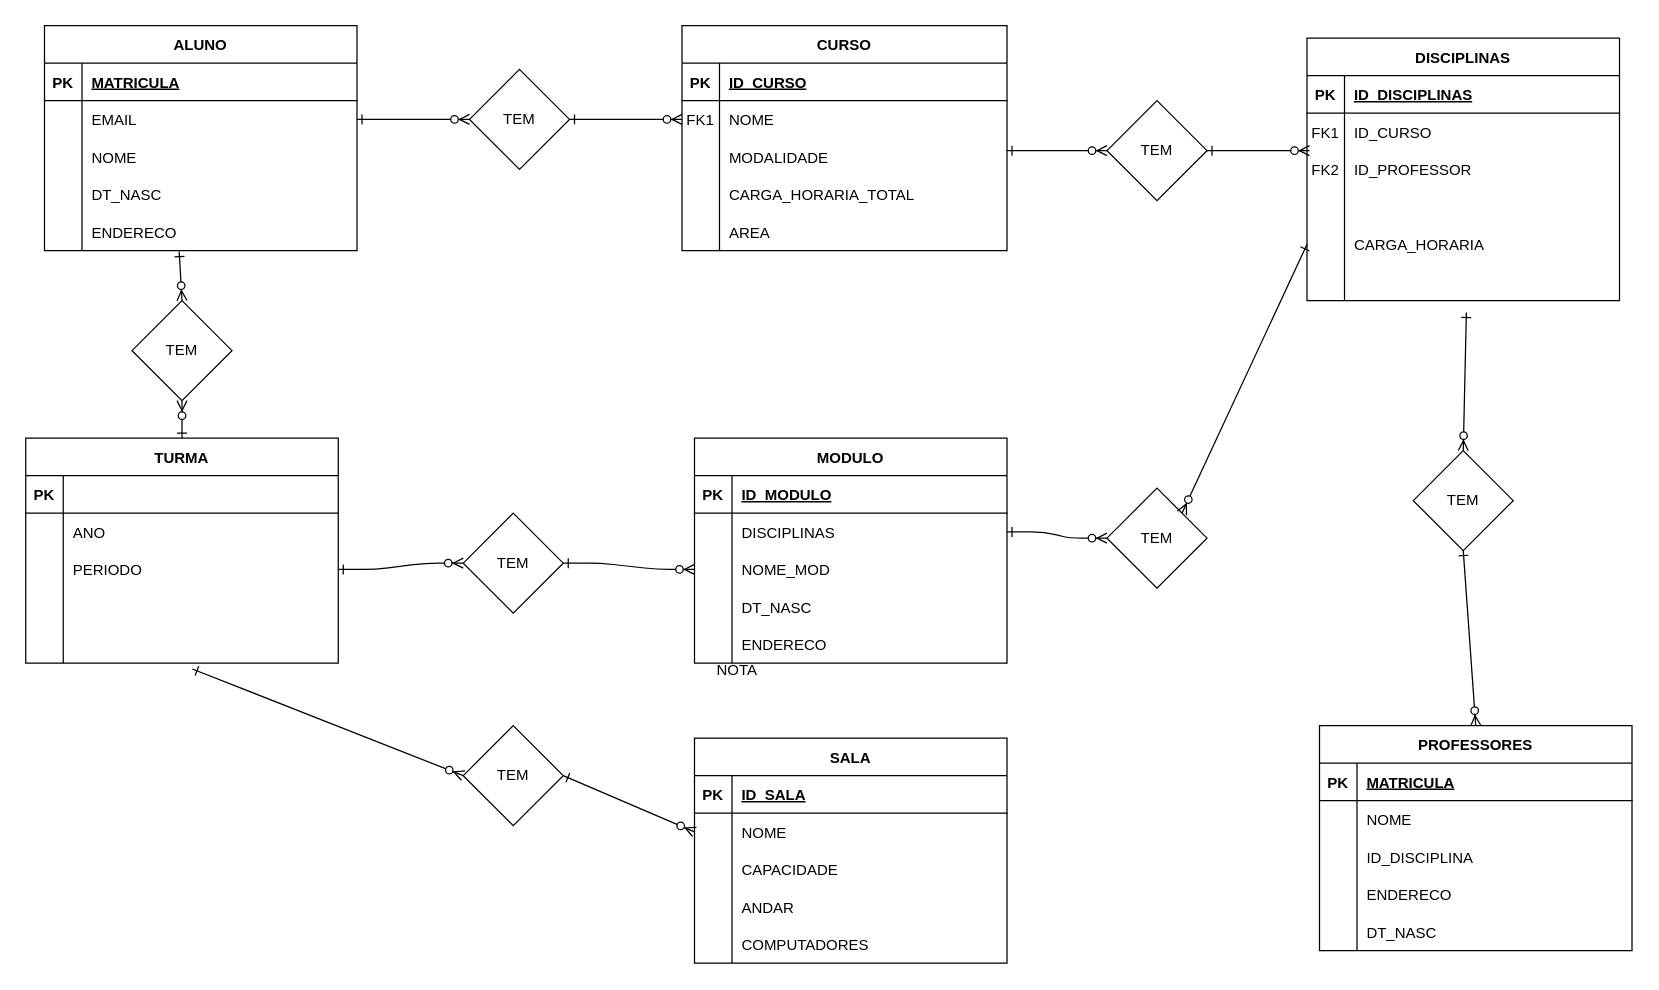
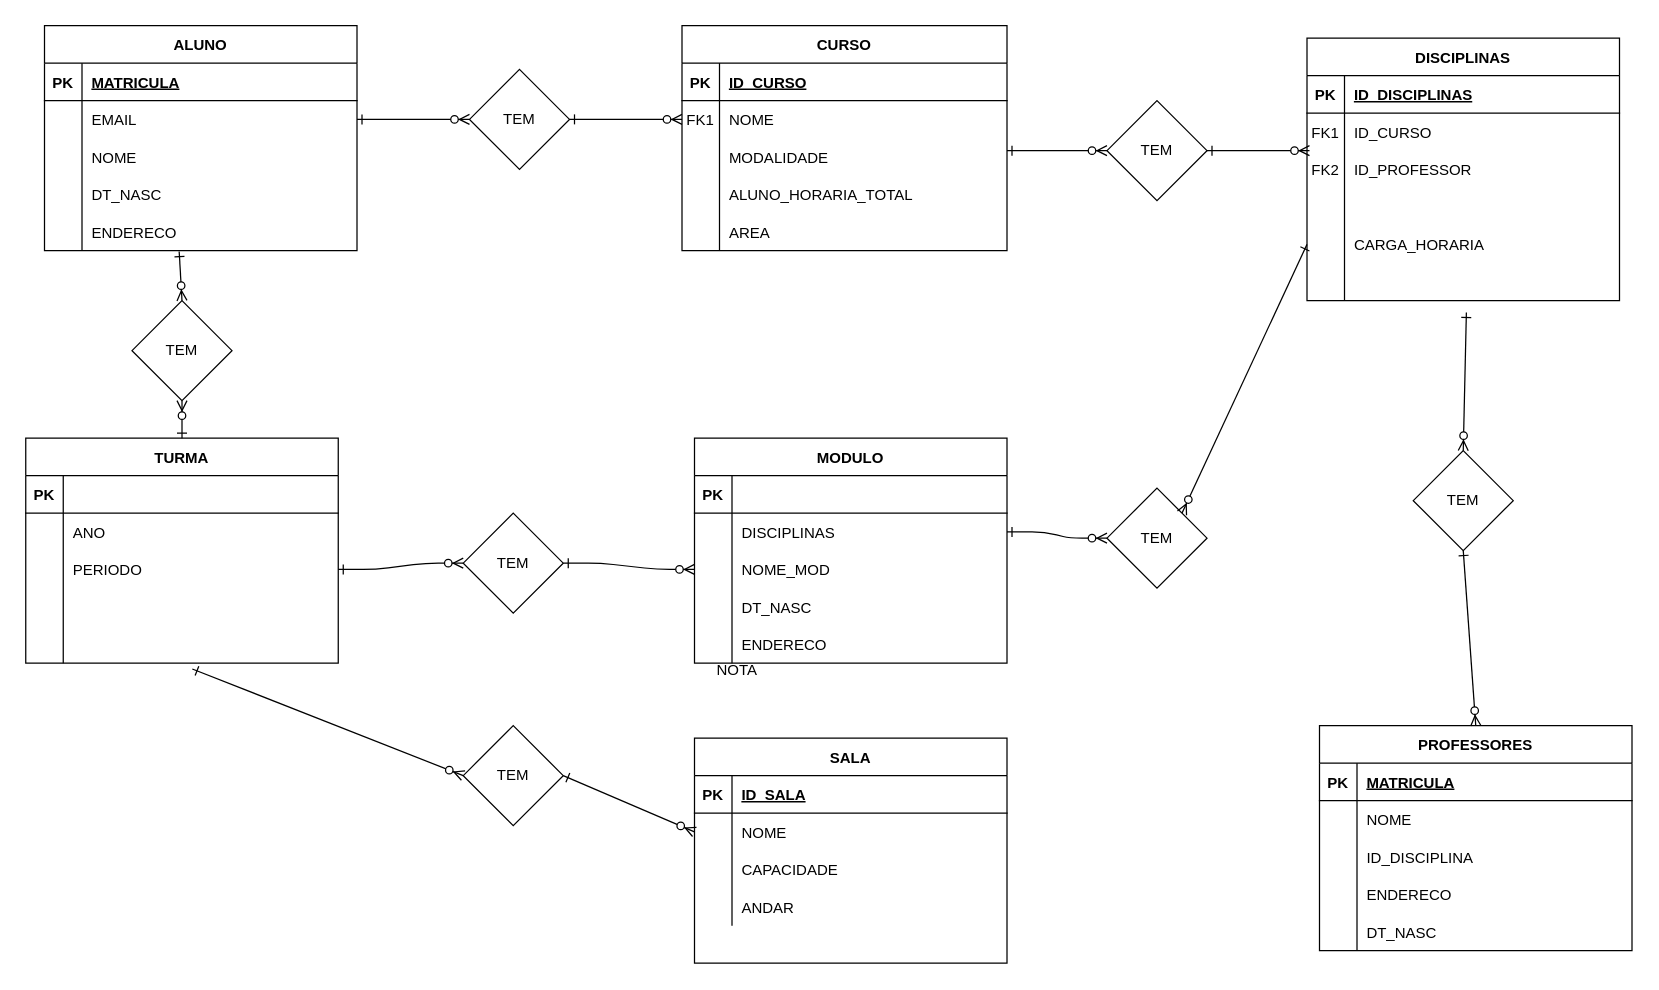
(809, 195) -> (809, 195)
(869, 494) -> none
(869, 944) -> none
